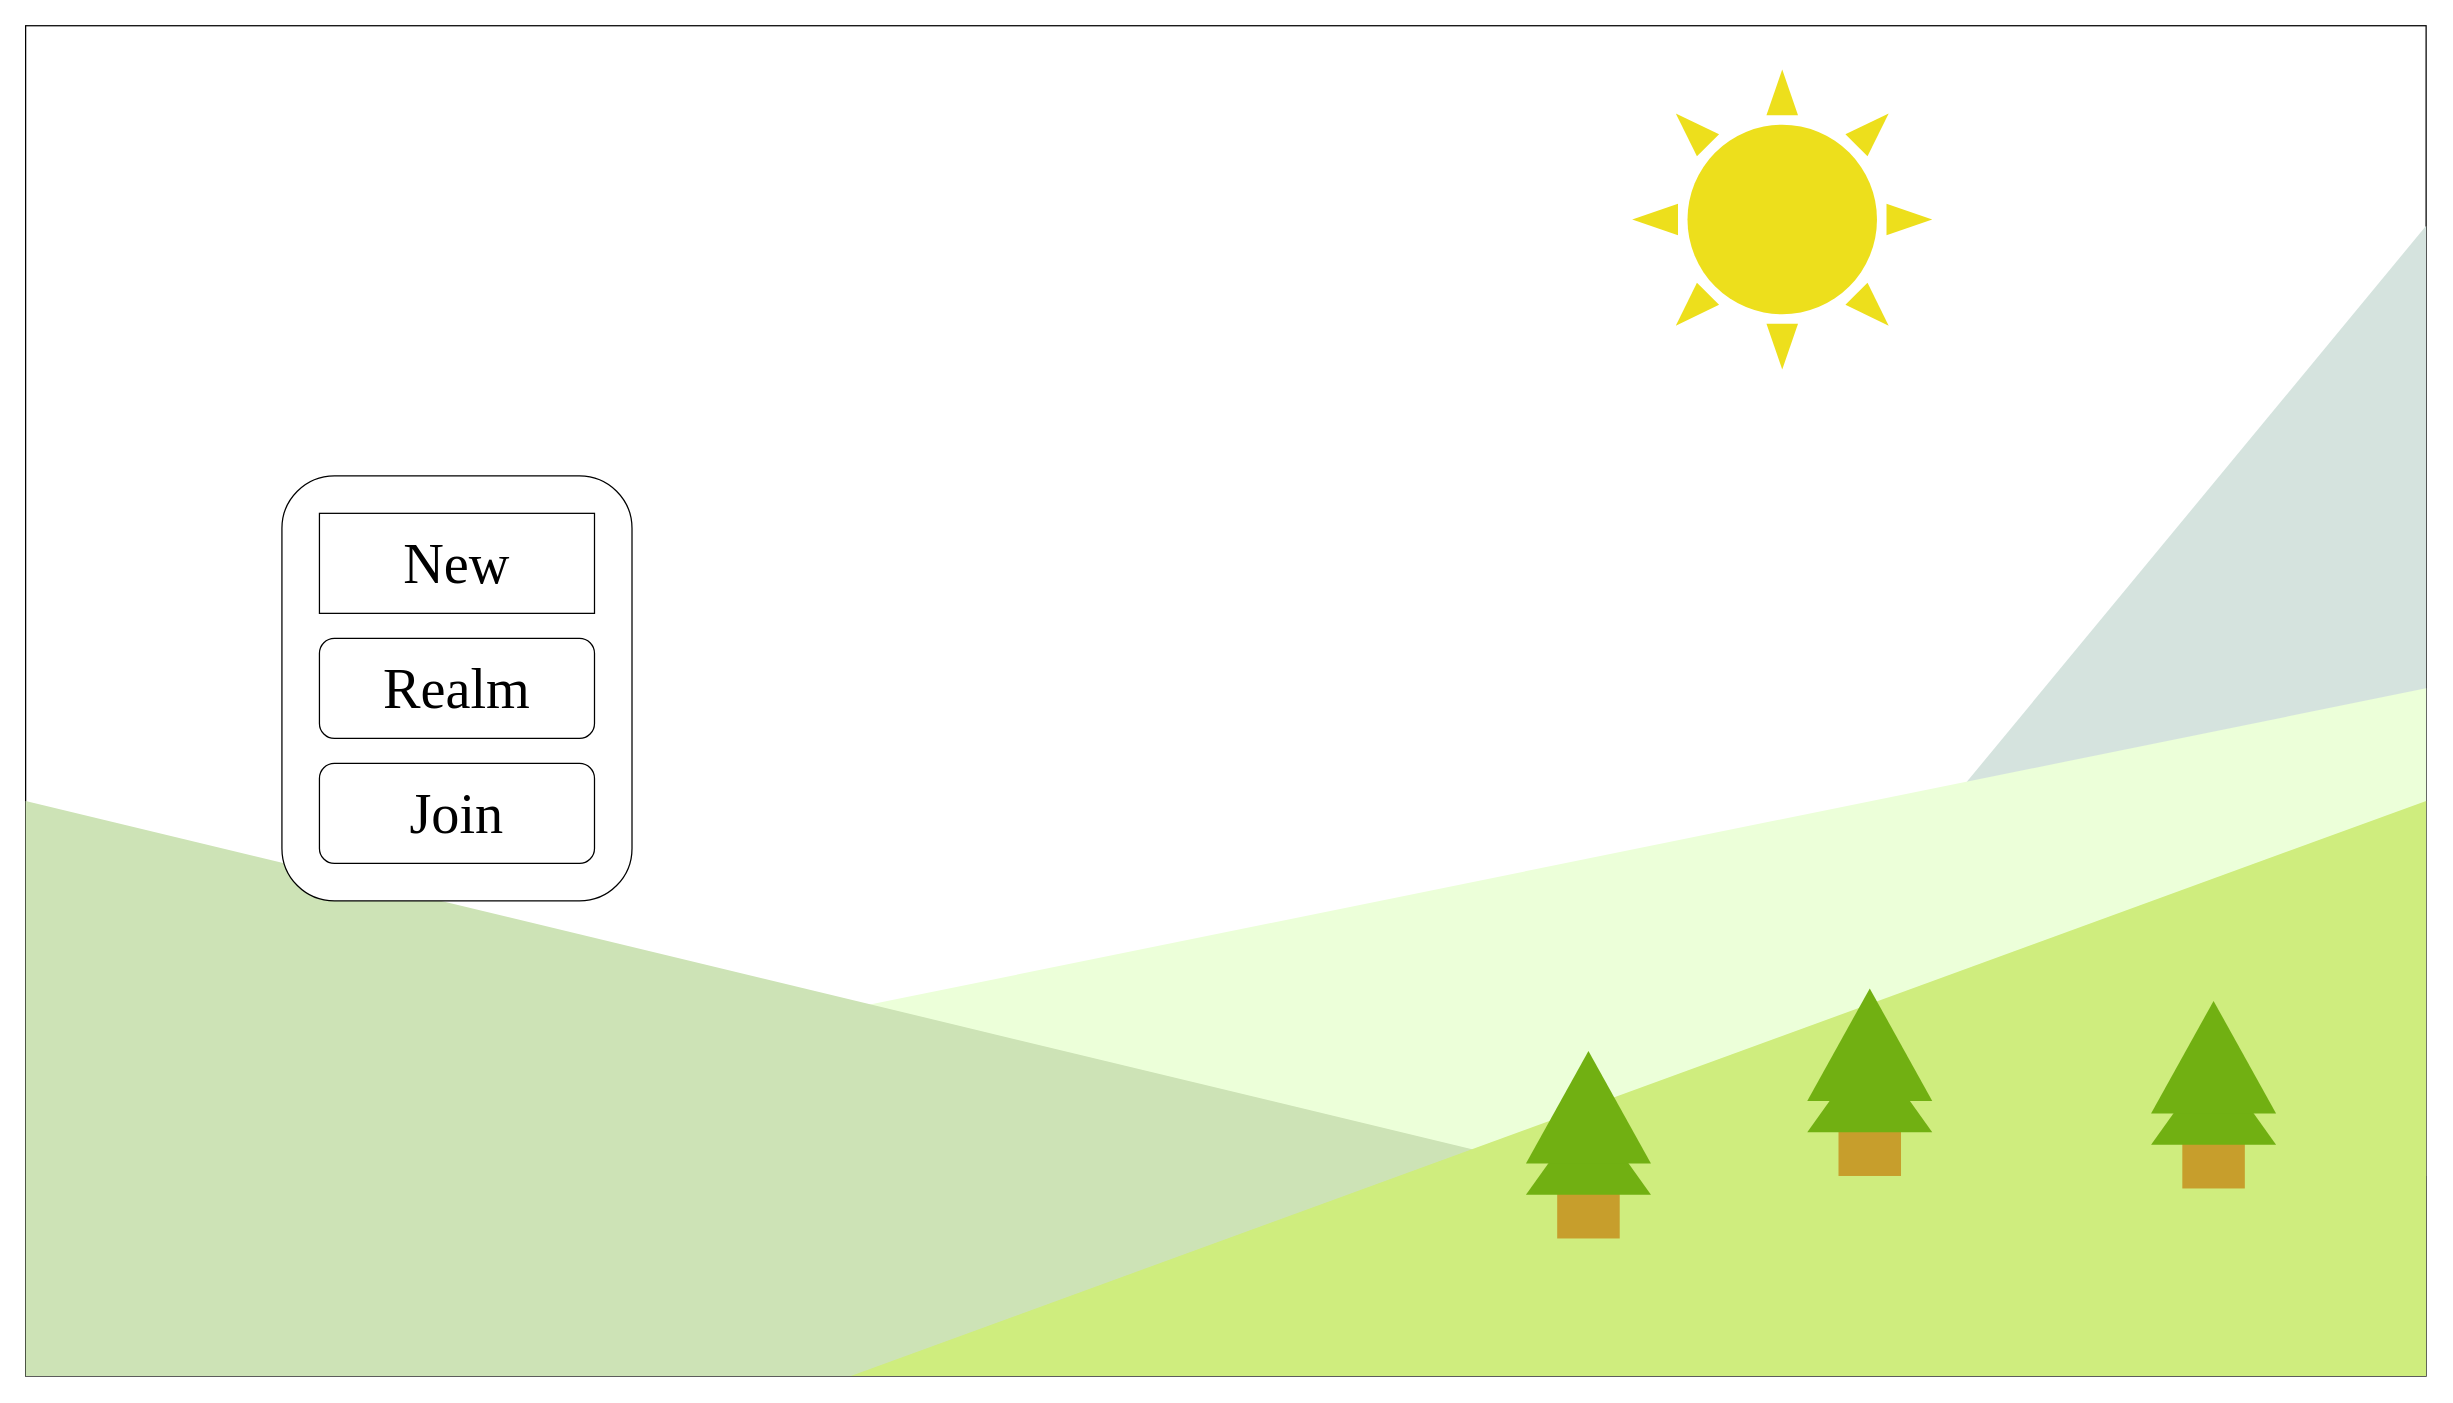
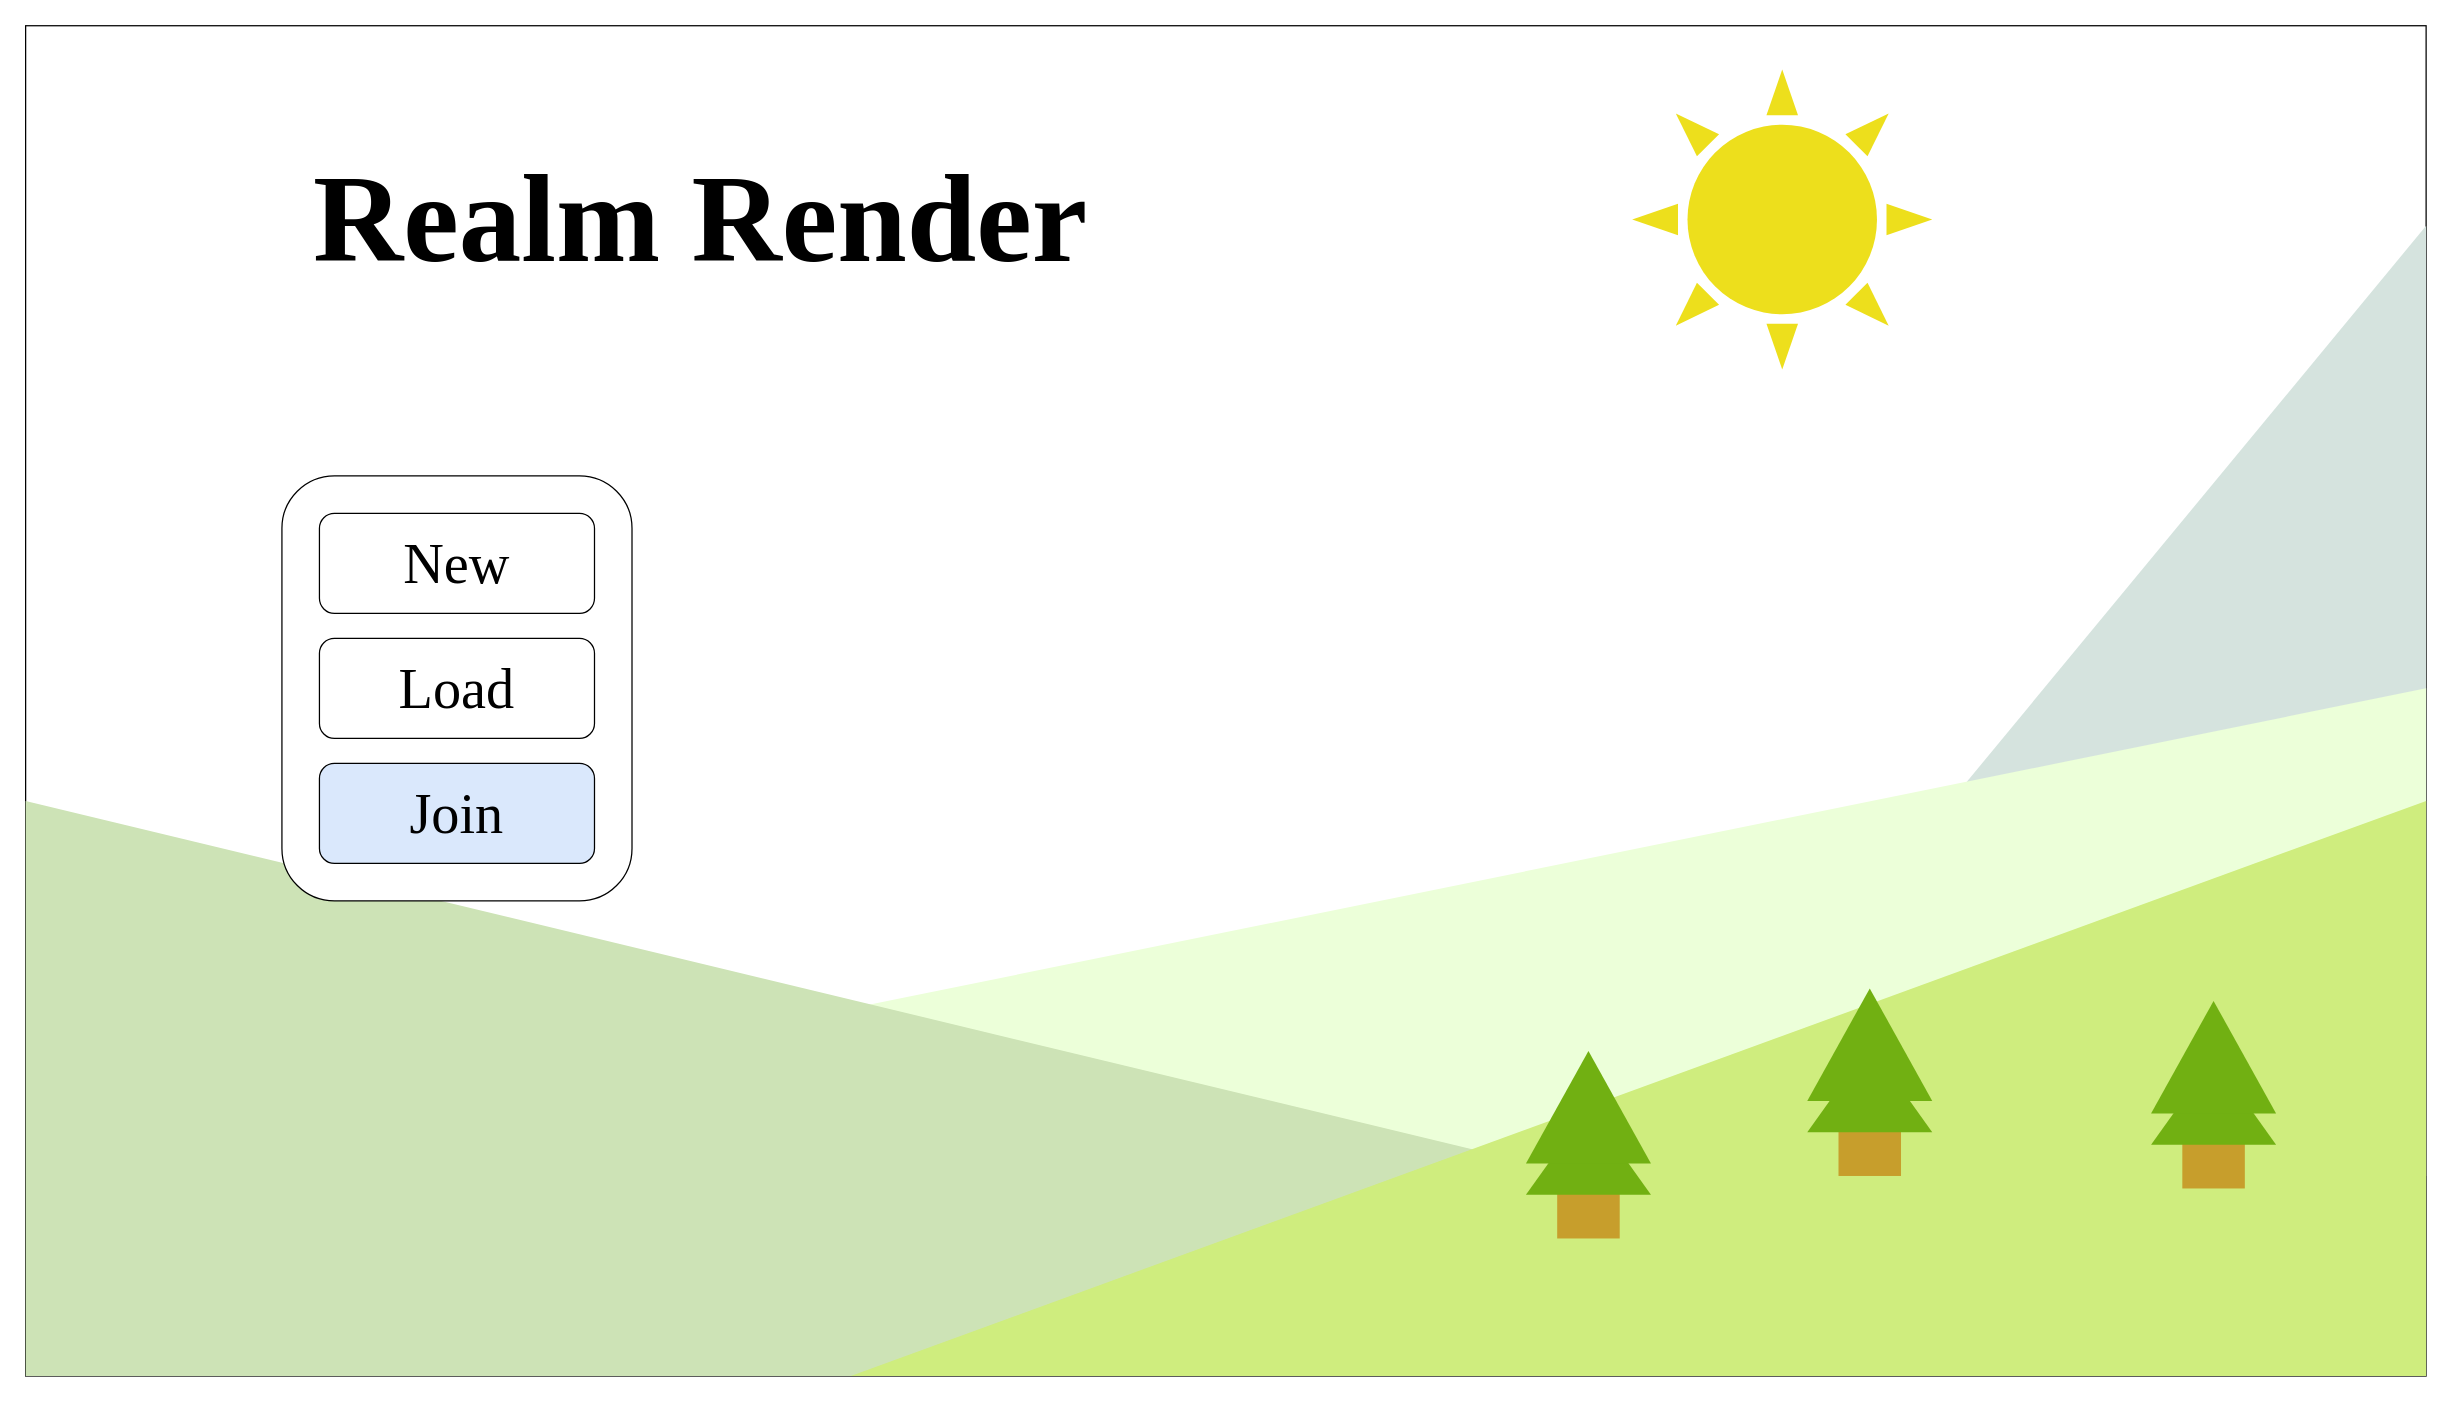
none -> (701, 219)
(457, 563) -> (457, 563)
(457, 688) -> (457, 688)
(457, 813) -> (457, 813)
